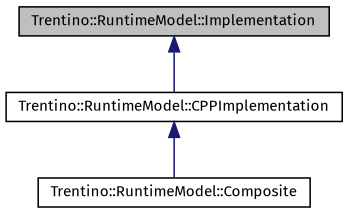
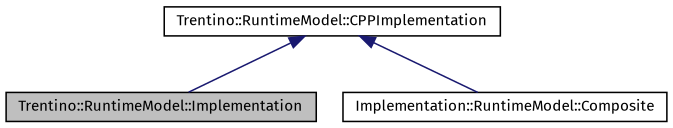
(174, 72) -> (240, 68)
(174, 192) -> (505, 107)
